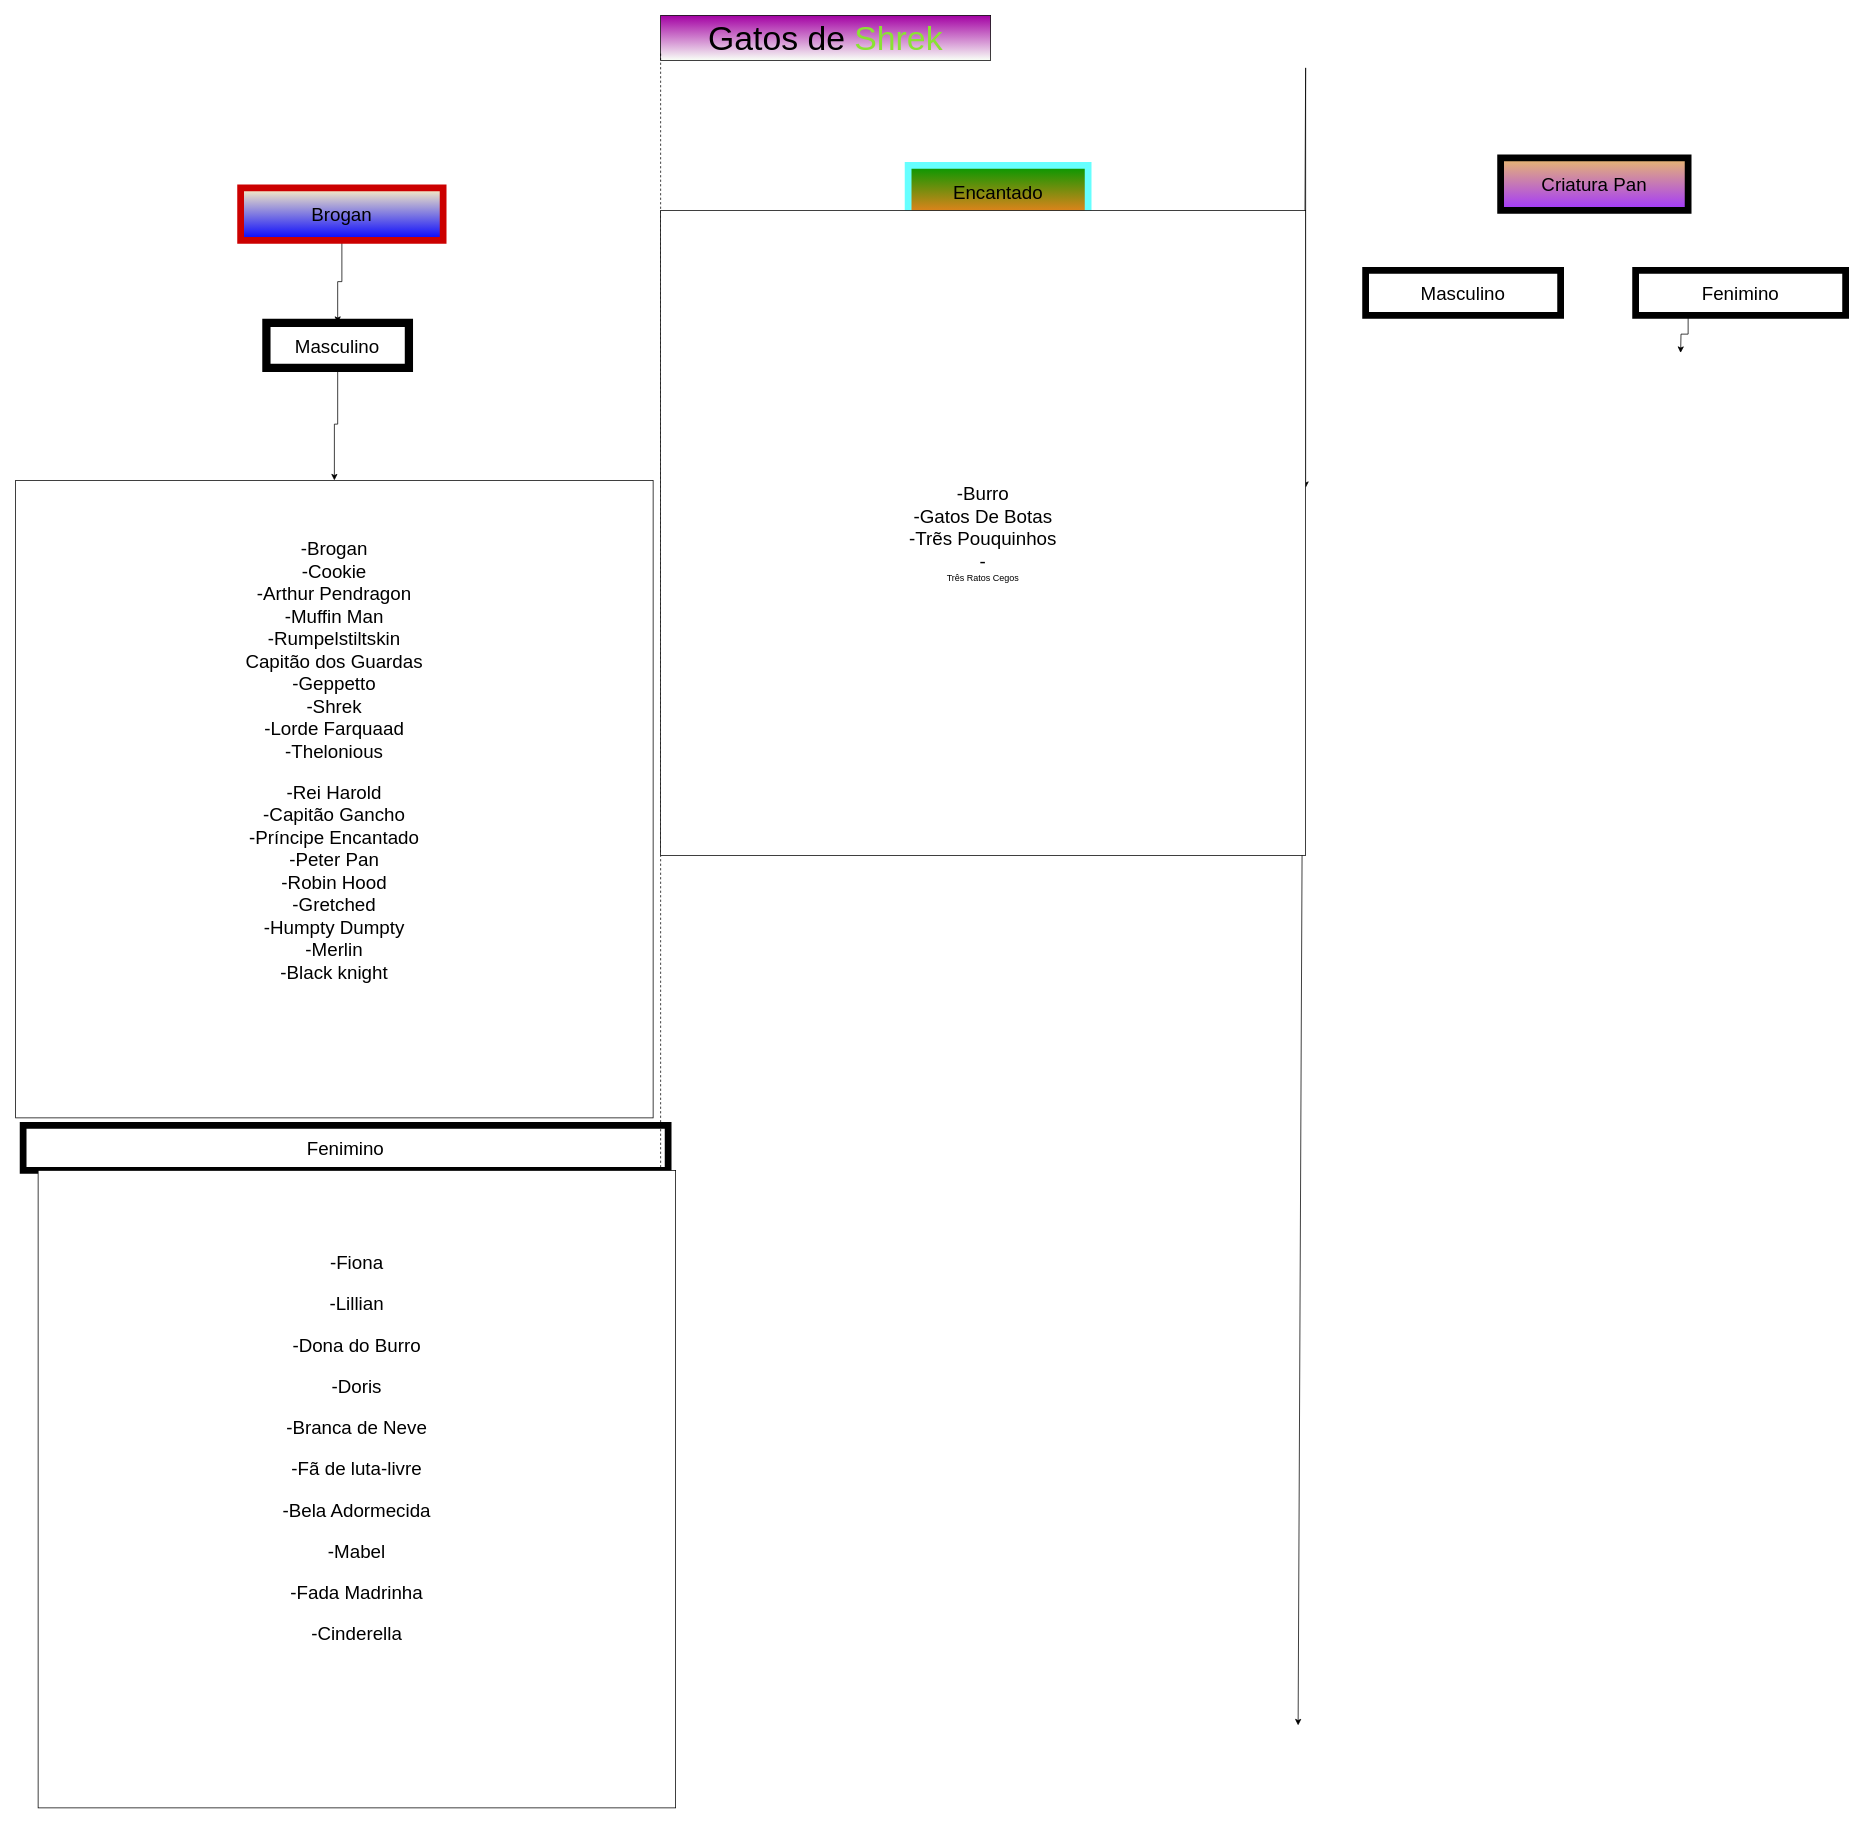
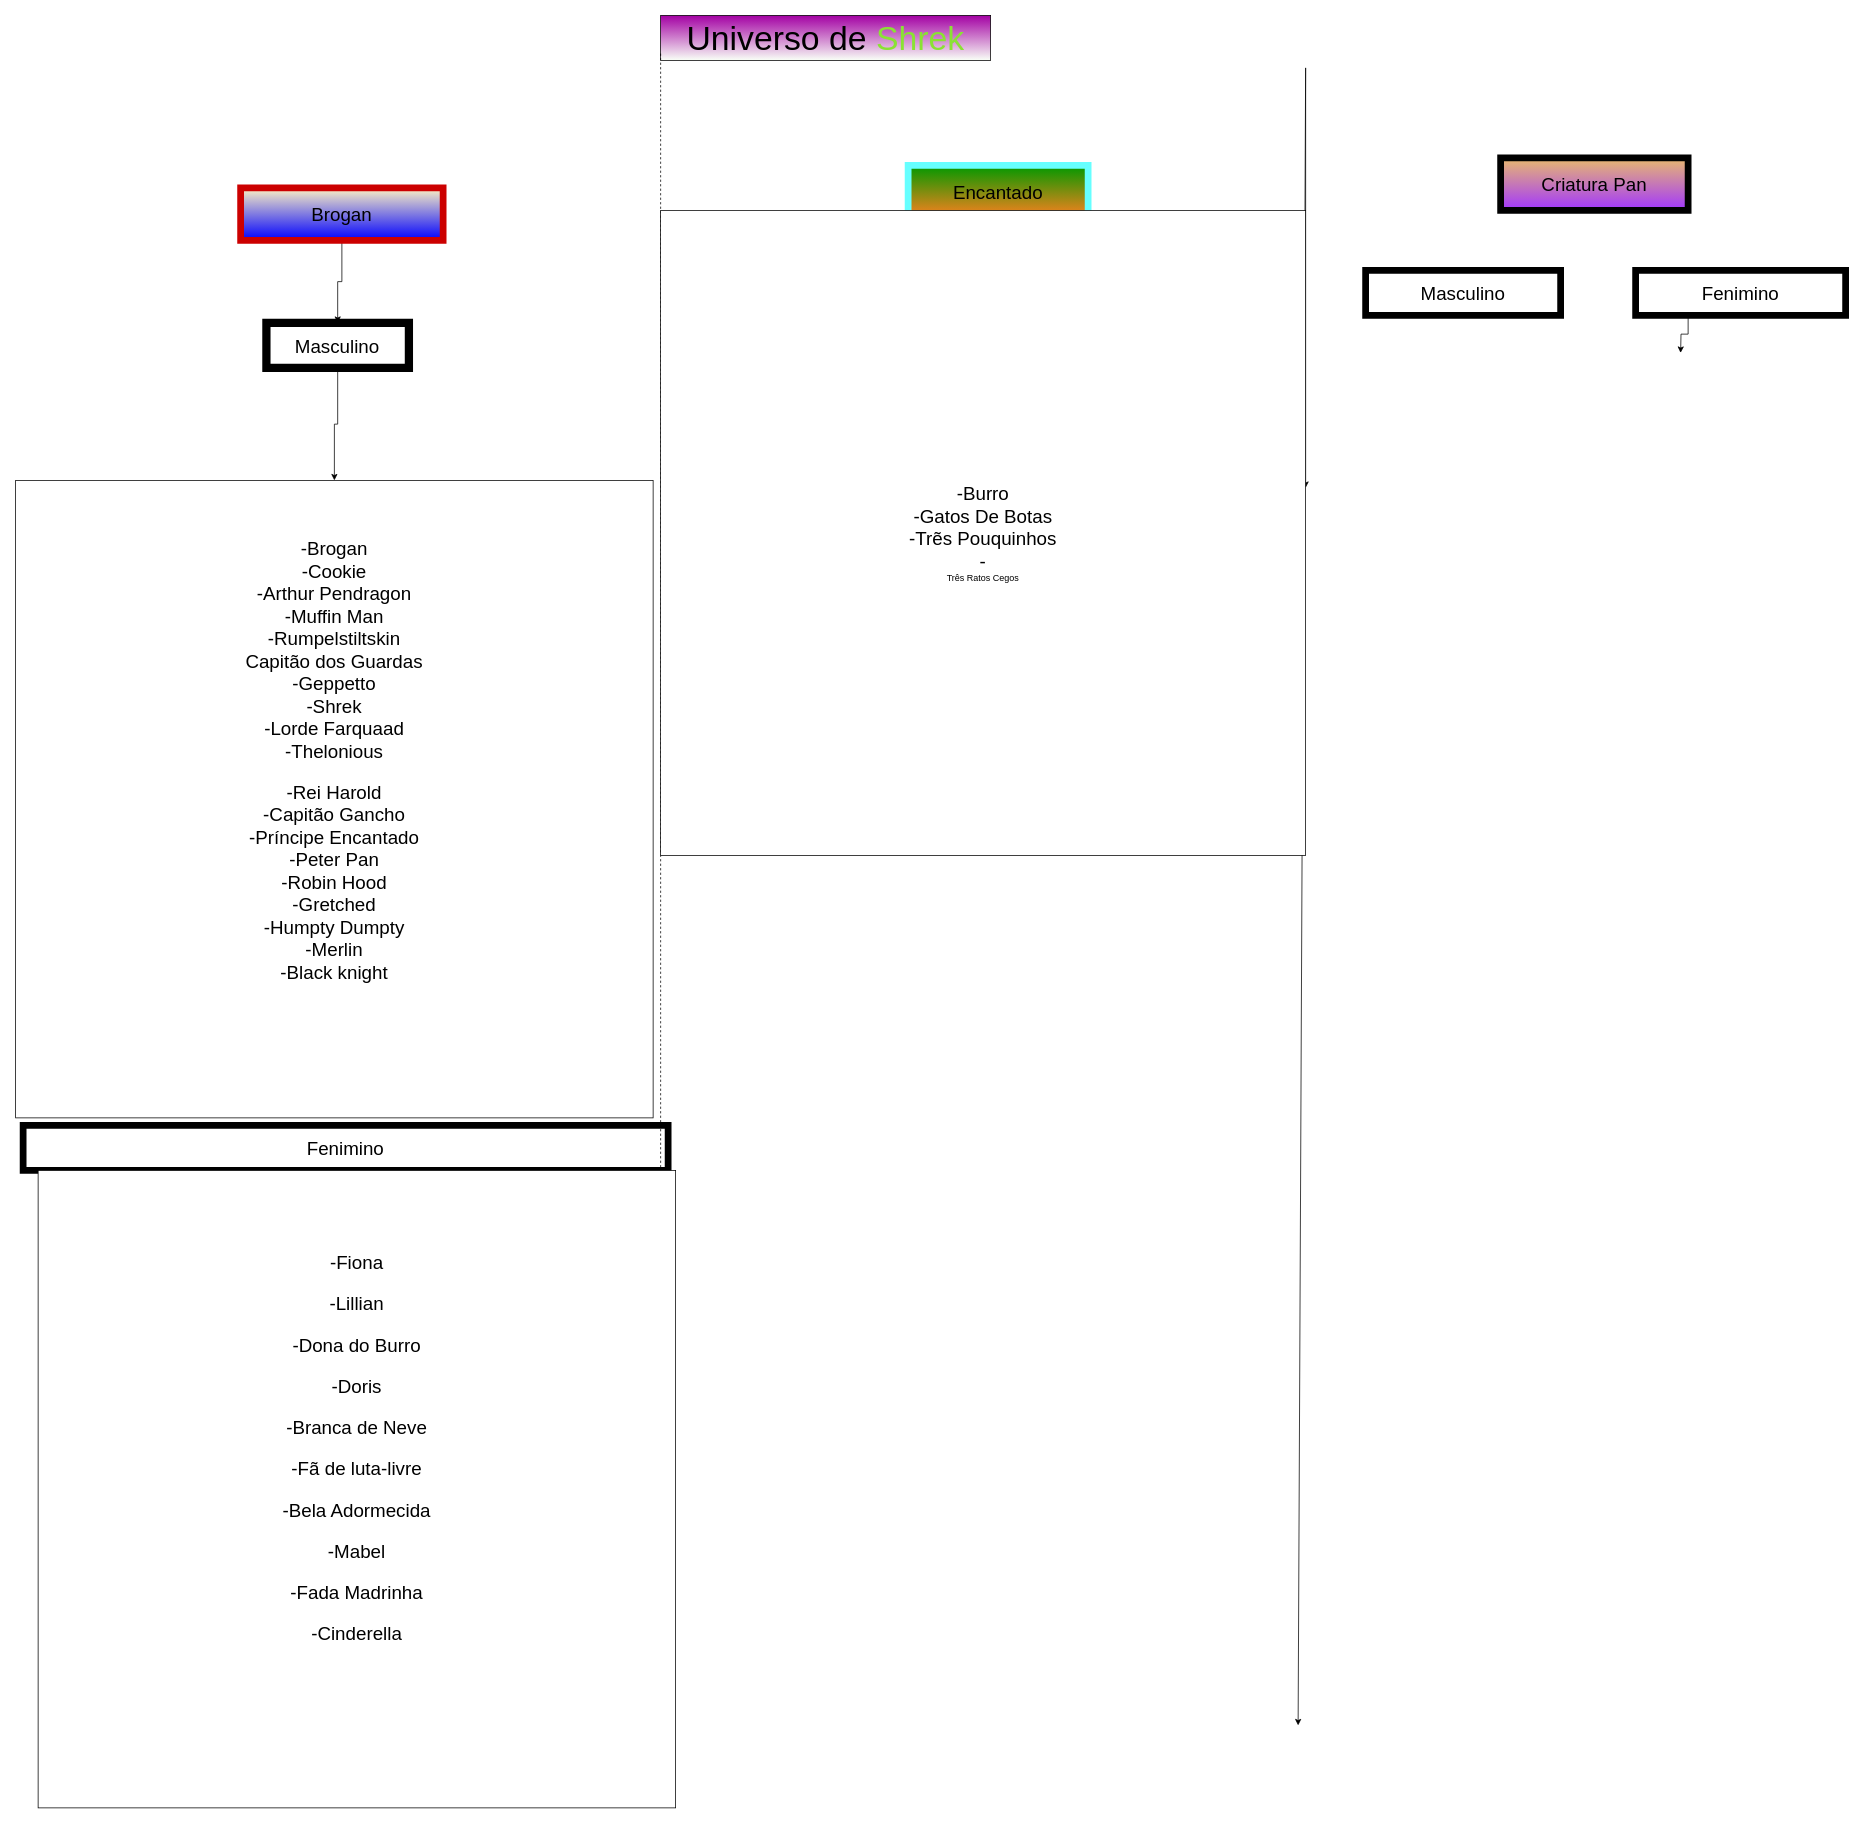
(825, 38) -> (825, 38)
